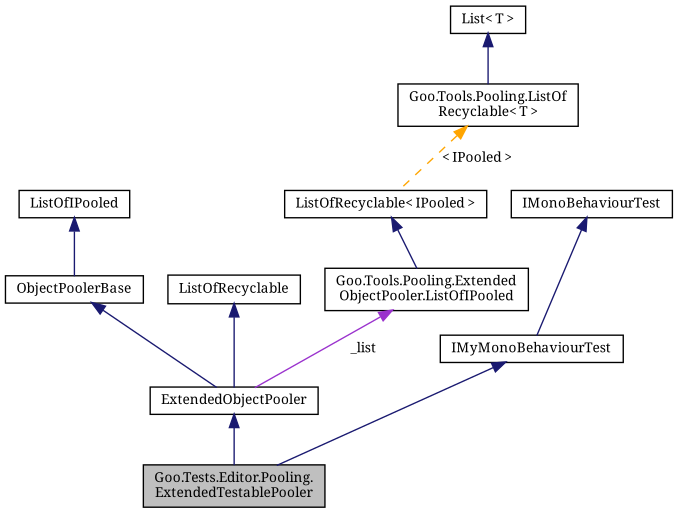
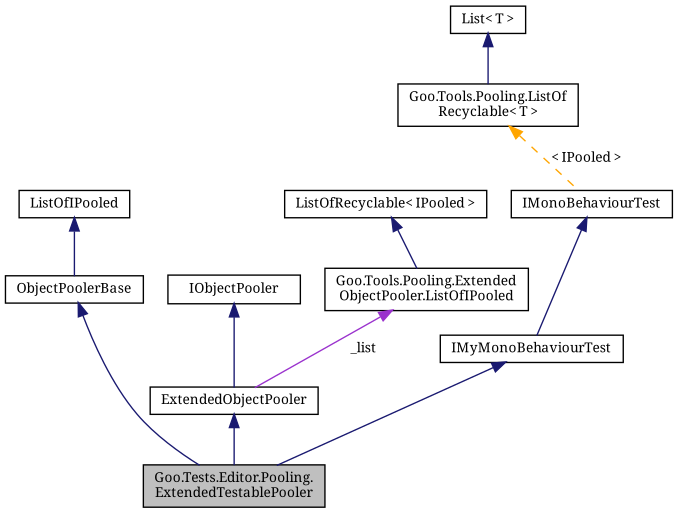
(428, 163) -> (549, 163)
(234, 289) -> (234, 289)
(160, 349) -> (127, 401)
